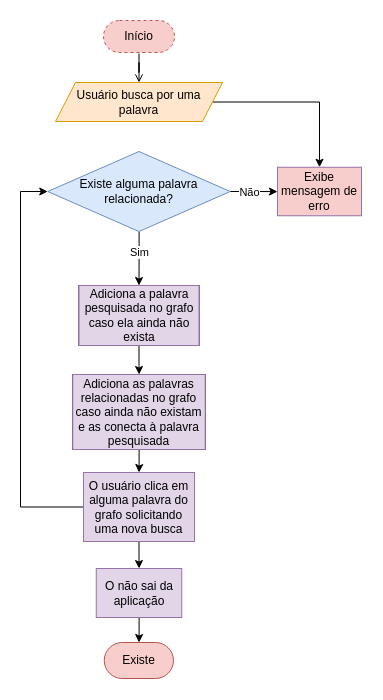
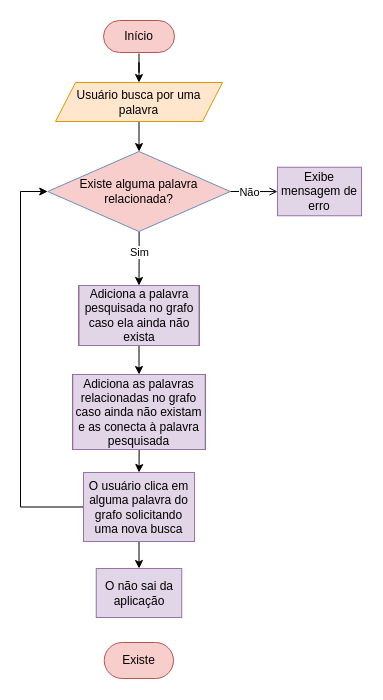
(139, 37) -> (139, 37)
(139, 75) -> (139, 74)
(295, 102) -> (139, 133)
(139, 192) -> (139, 192)
(269, 192) -> (270, 192)
(320, 192) -> (320, 192)
(139, 628) -> none
